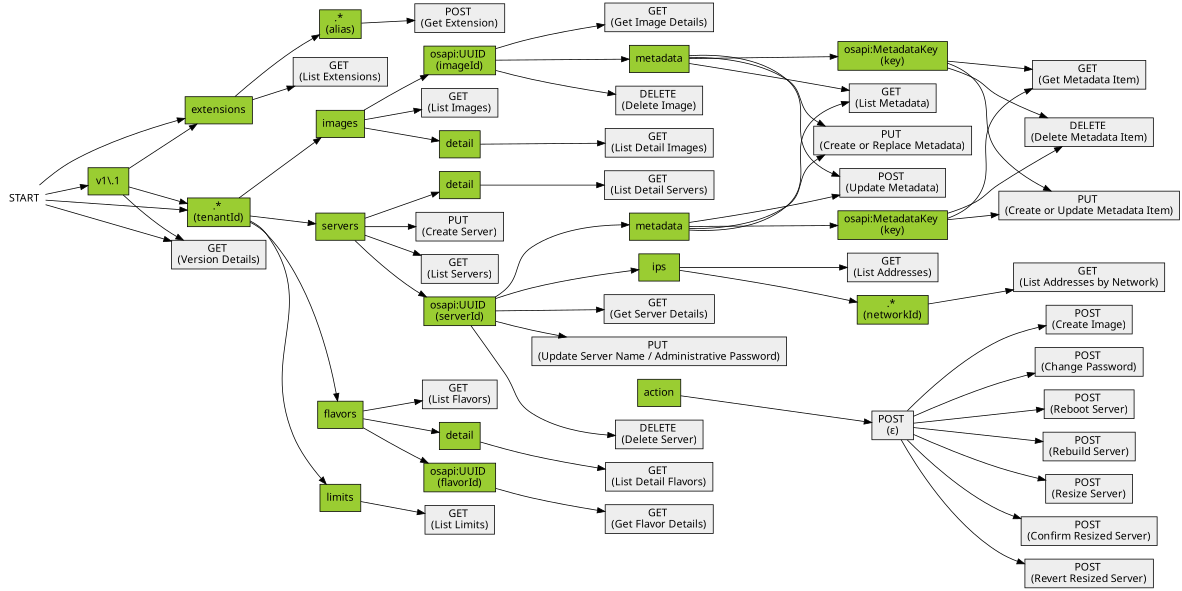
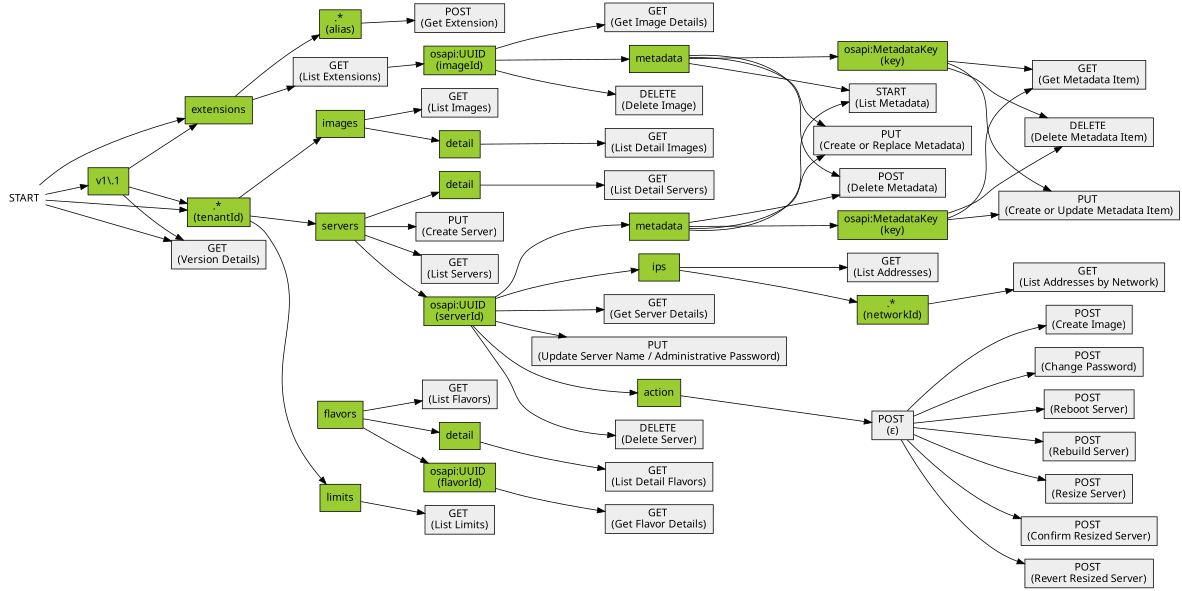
(393, 94) -> (402, 66)
(893, 98) -> (893, 98)
(893, 183) -> (893, 183)
(308, 300) -> none
none -> (543, 377)
